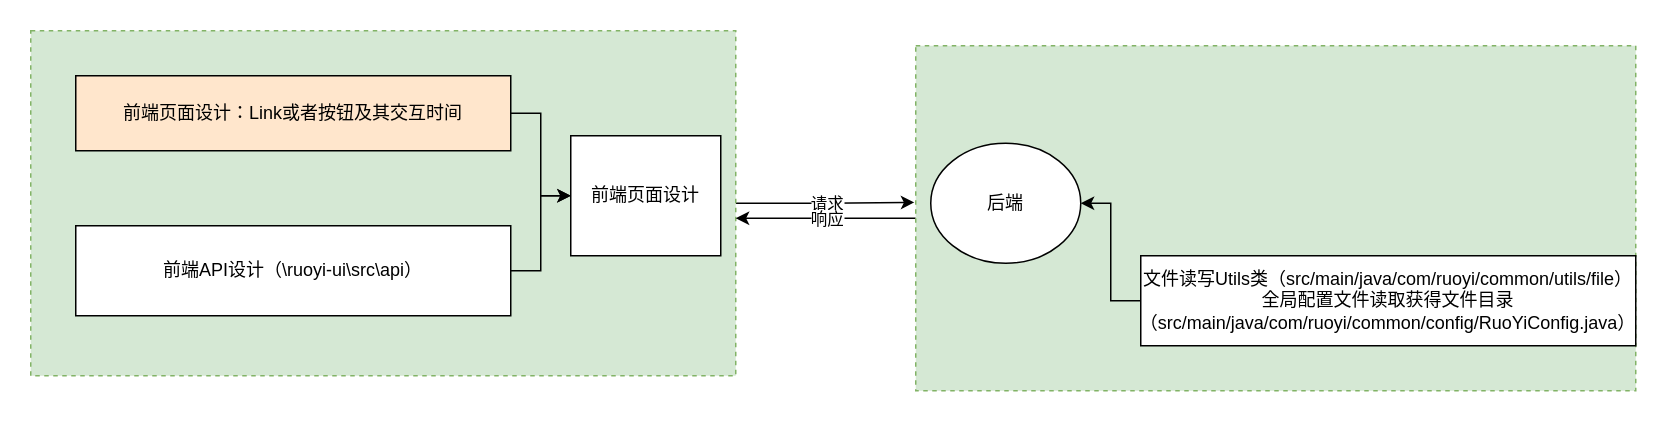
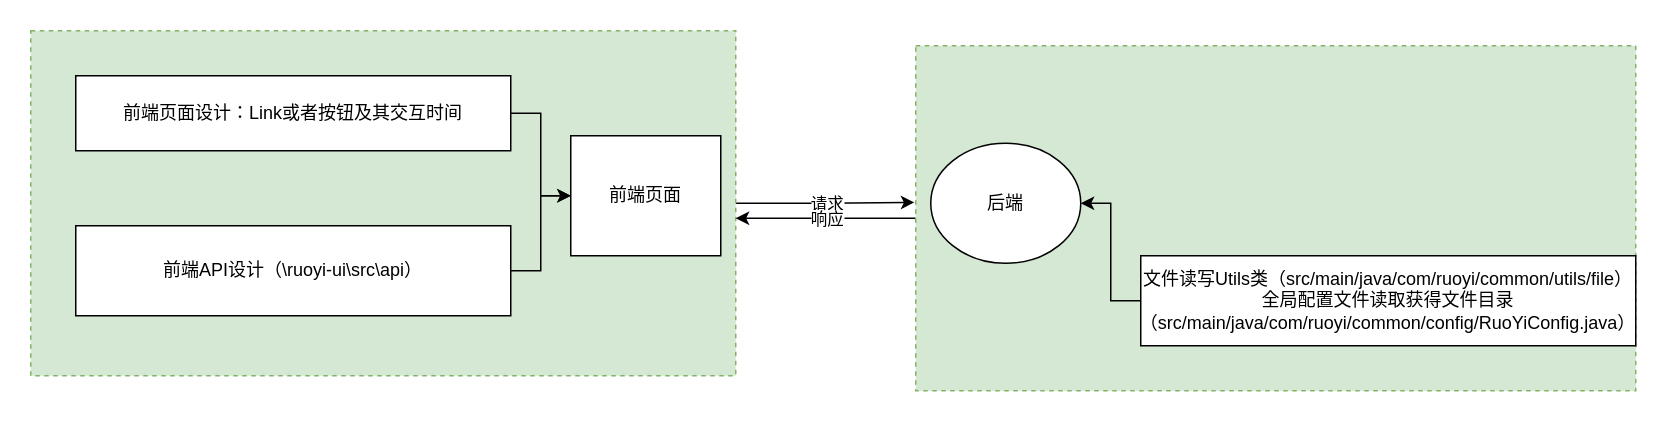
(293, 113) -> (293, 113)
(646, 196) -> (646, 196)
